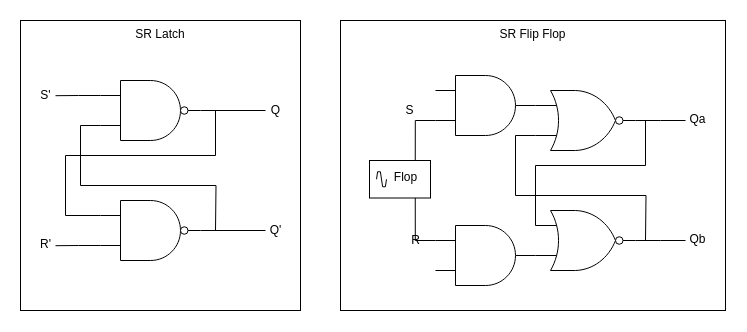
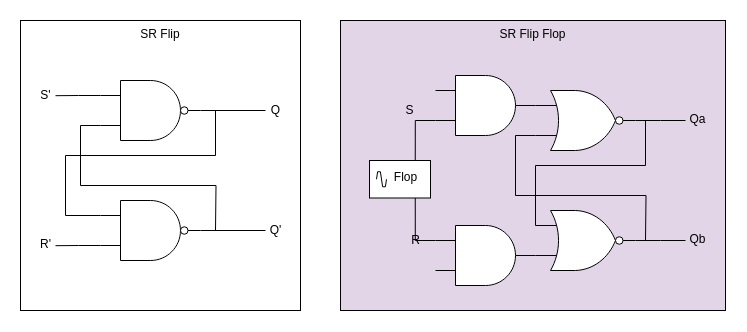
(161, 35) -> (161, 35)
(533, 166) -> (533, 166)
